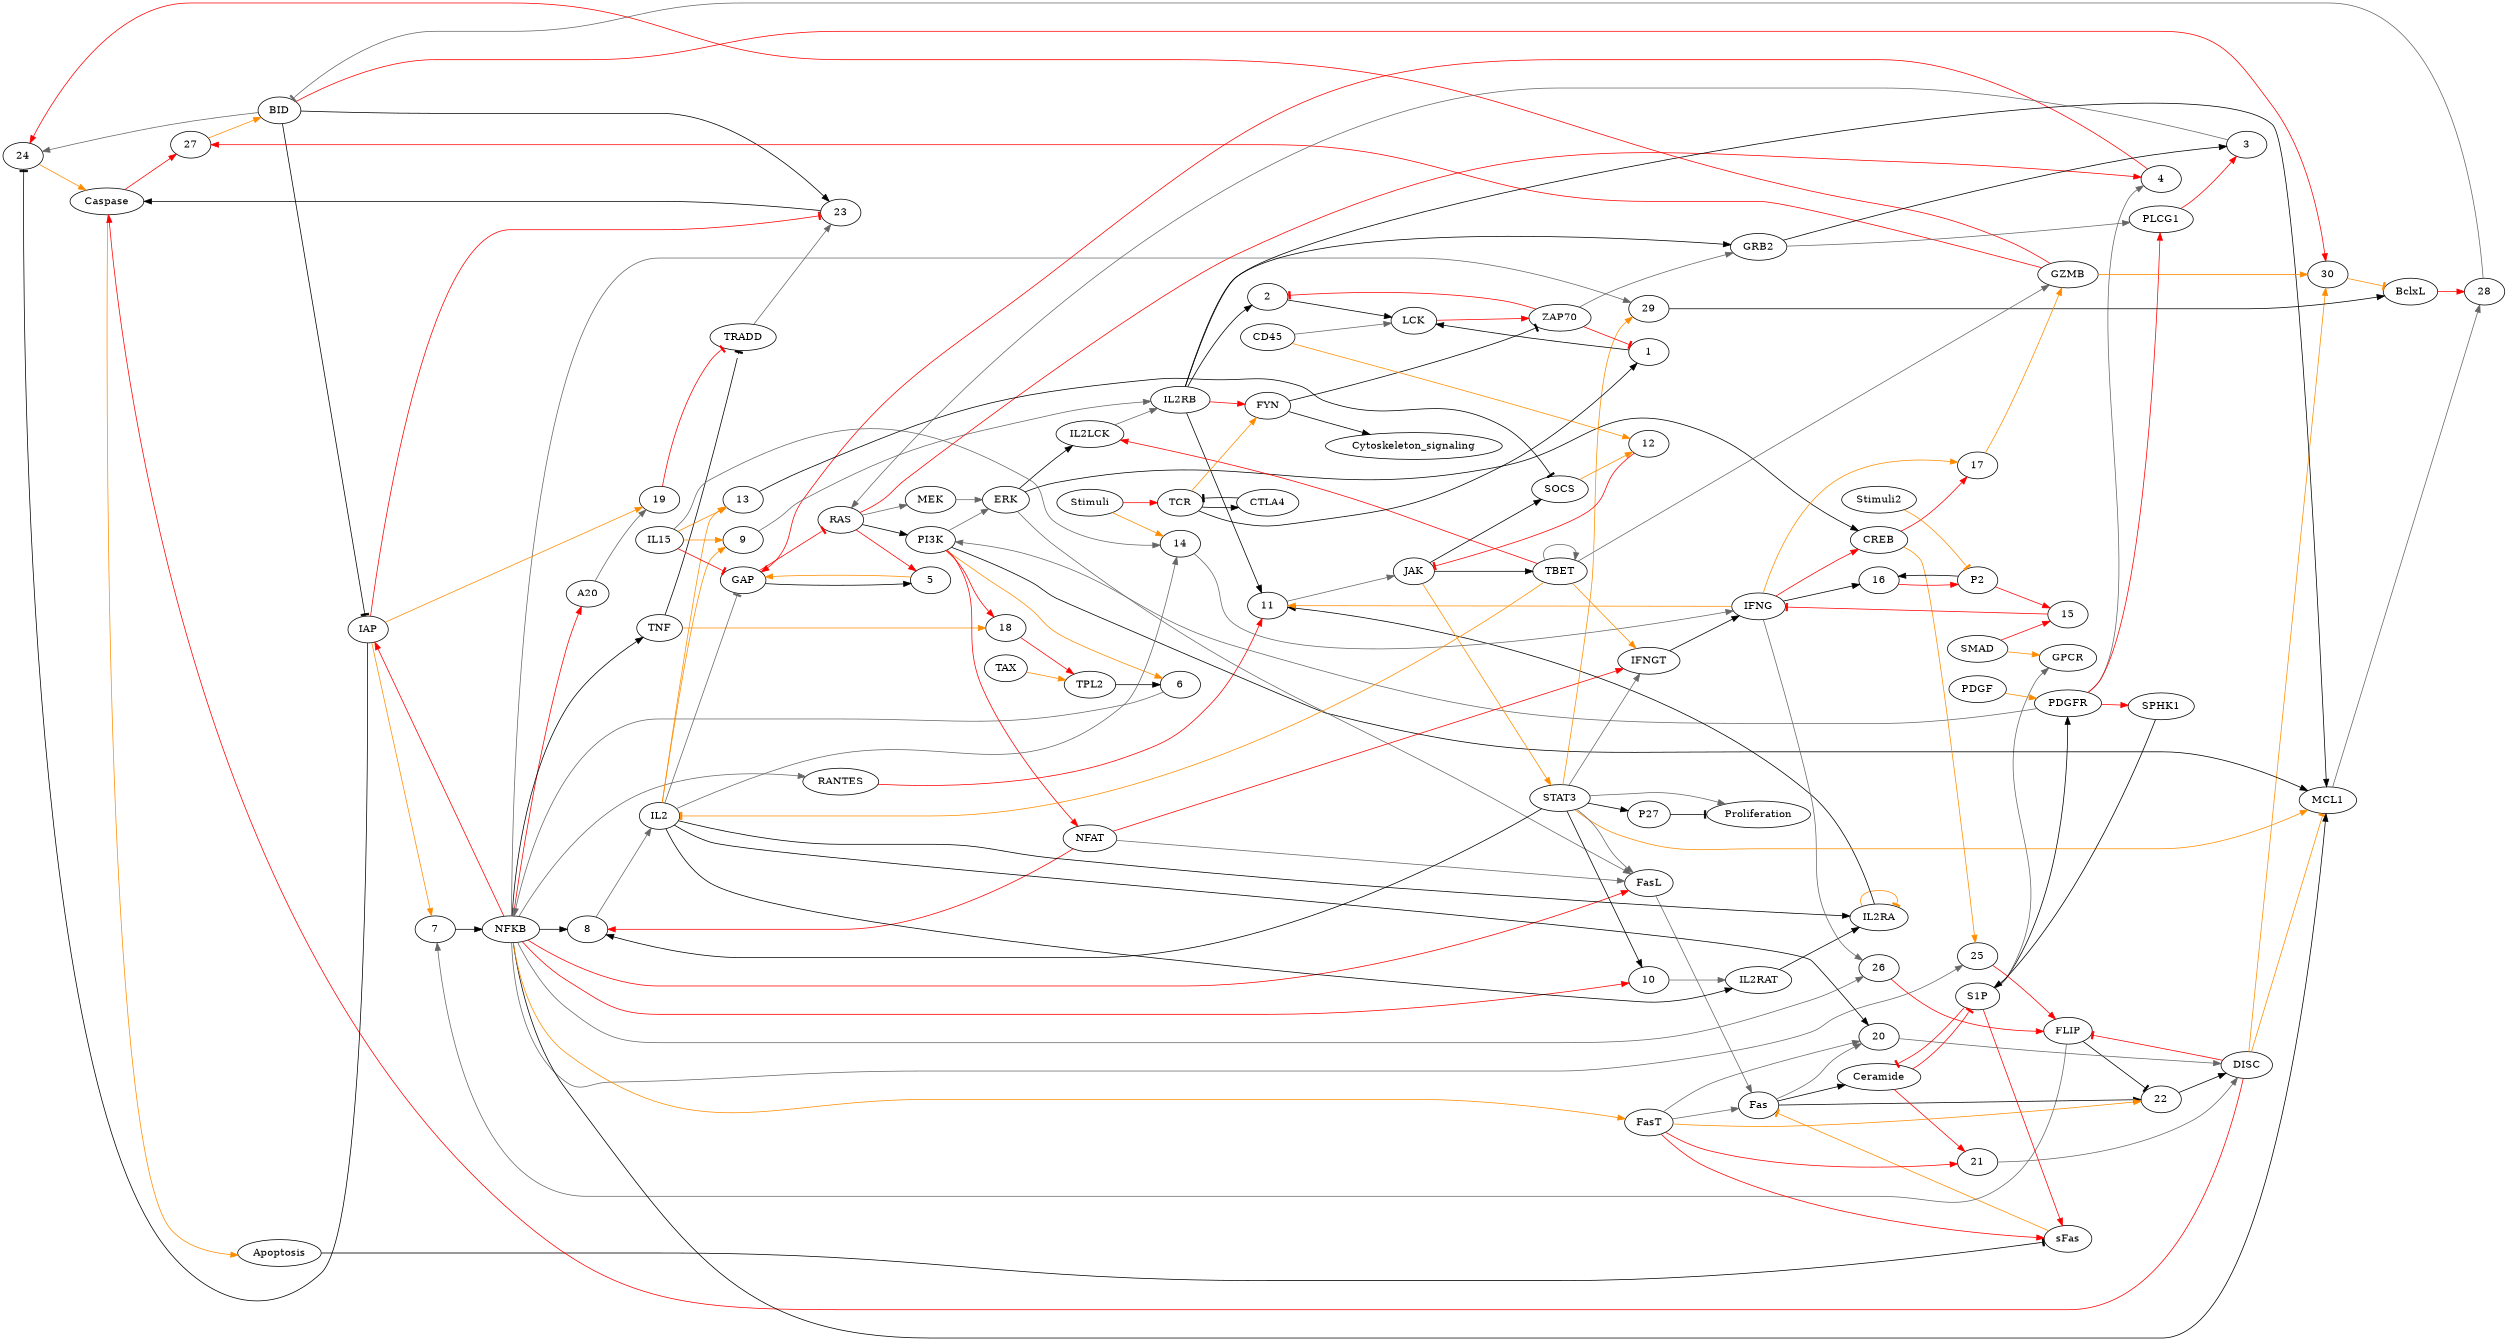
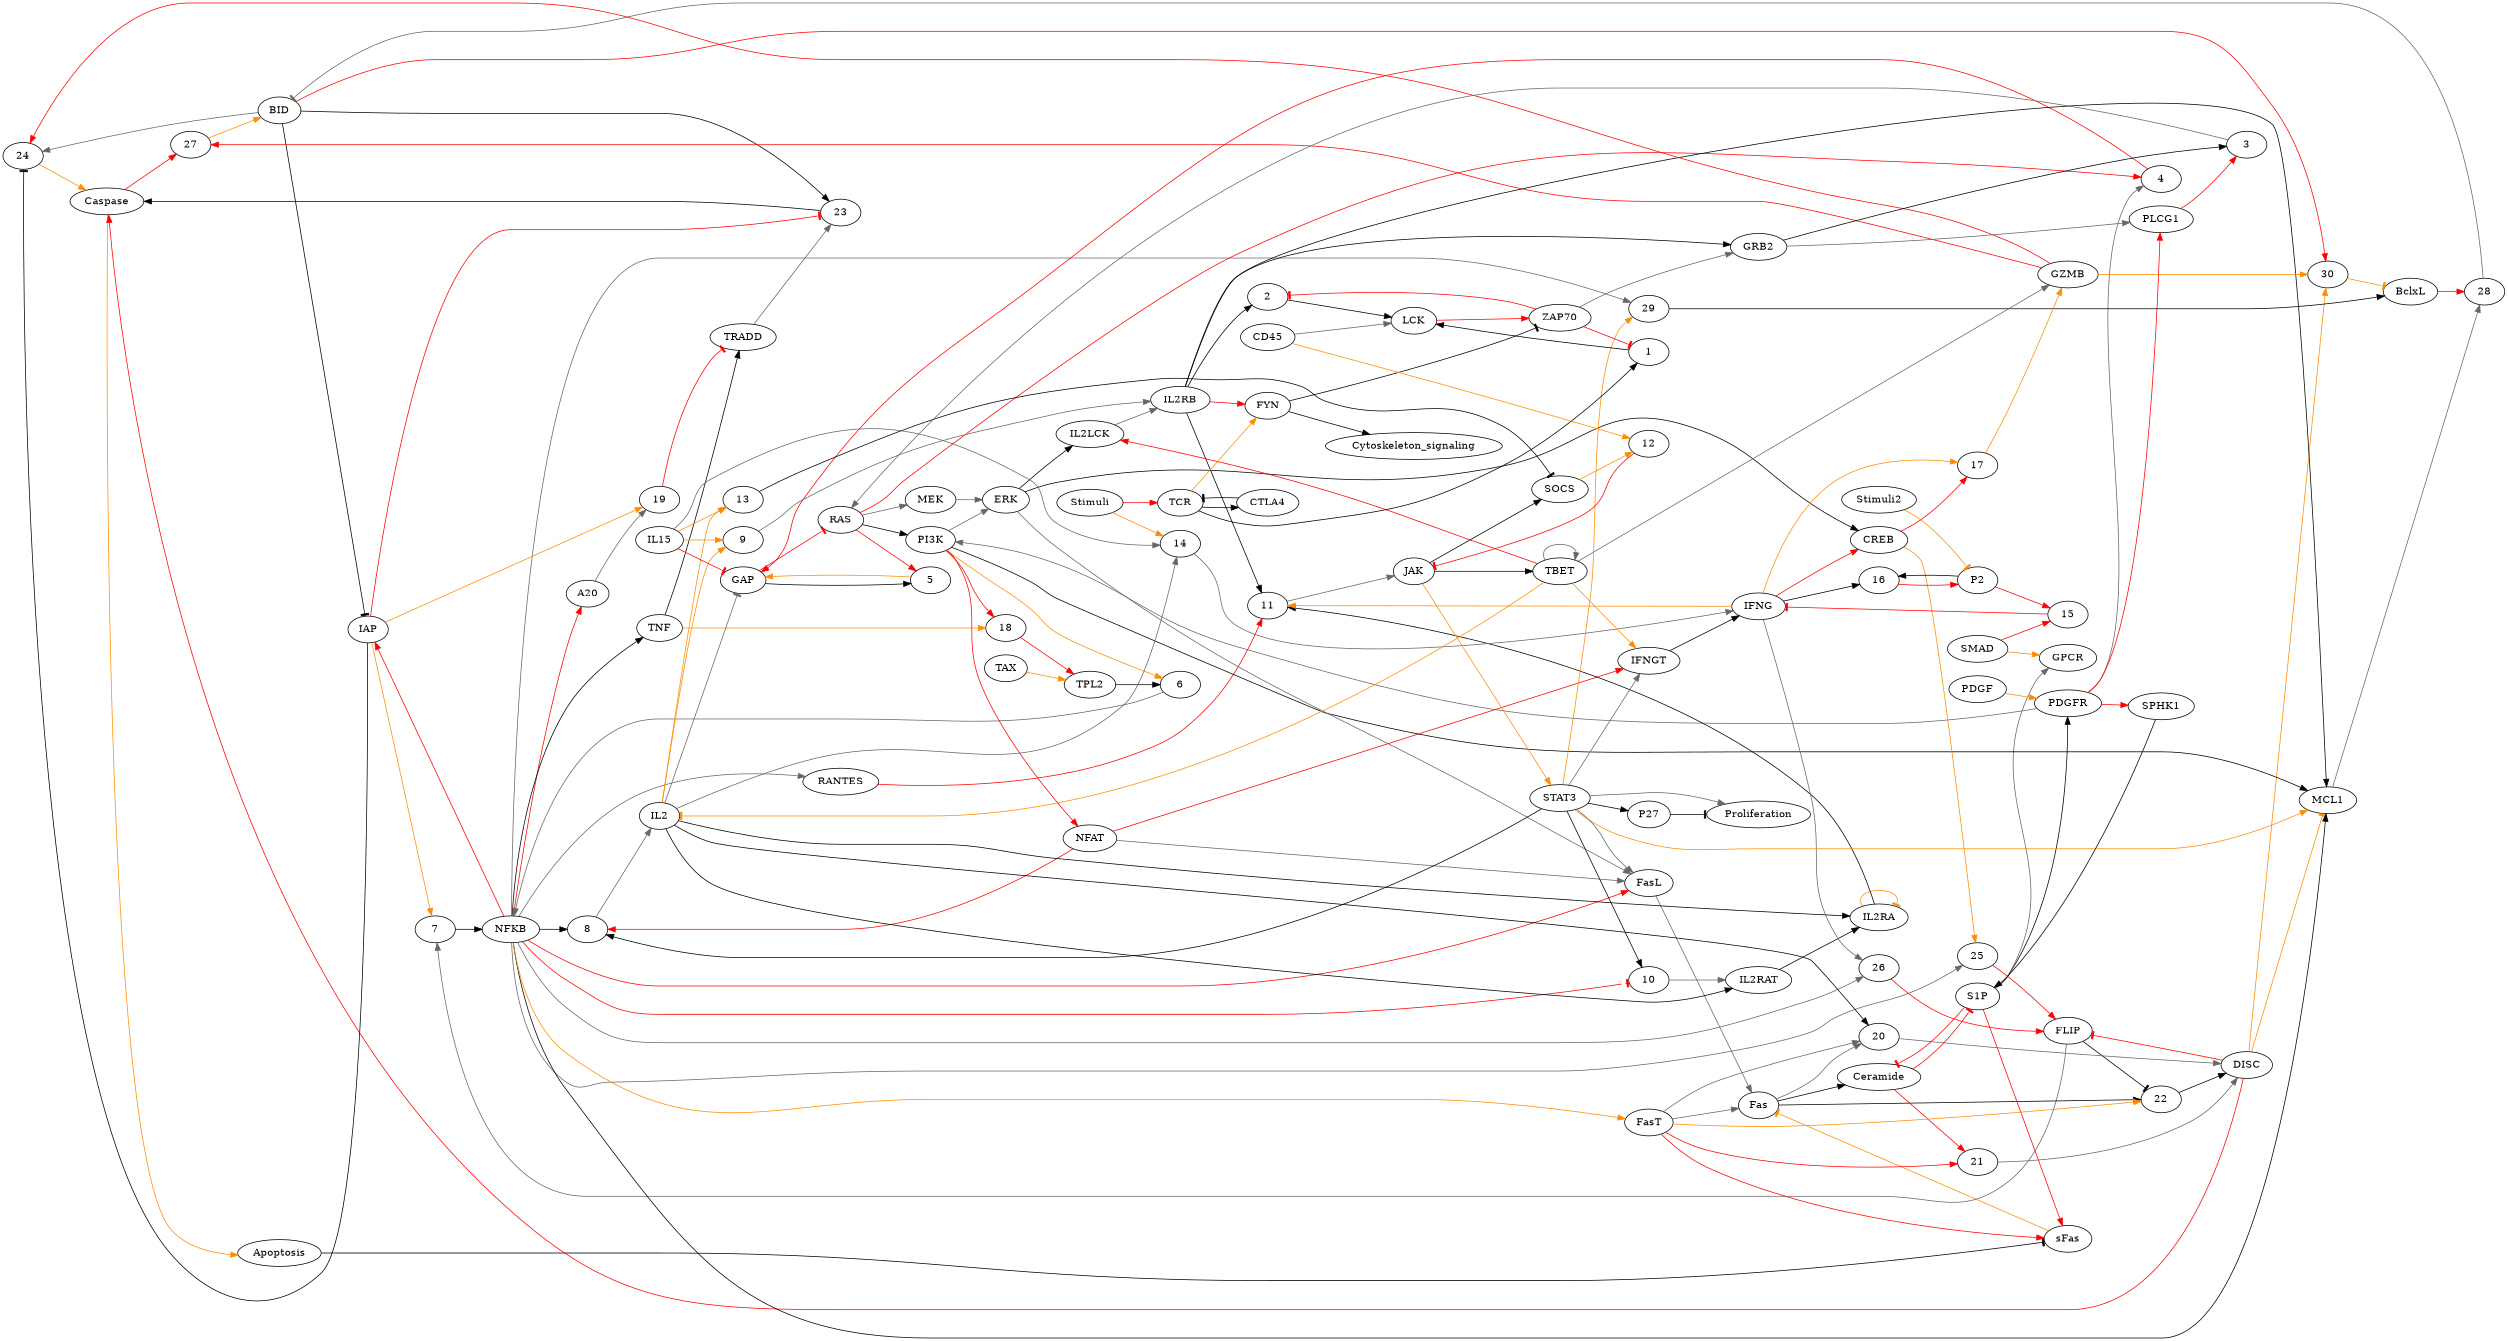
(702, 494) -> (702, 494)
(1061, 1014) -> (1061, 1014)
